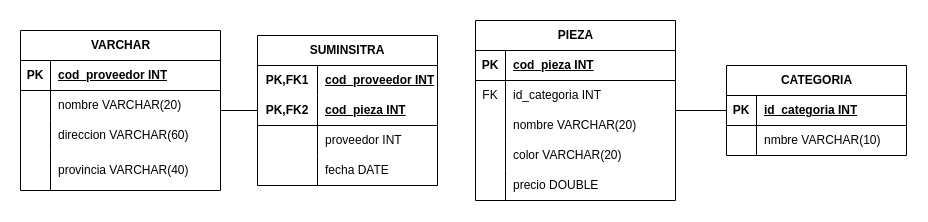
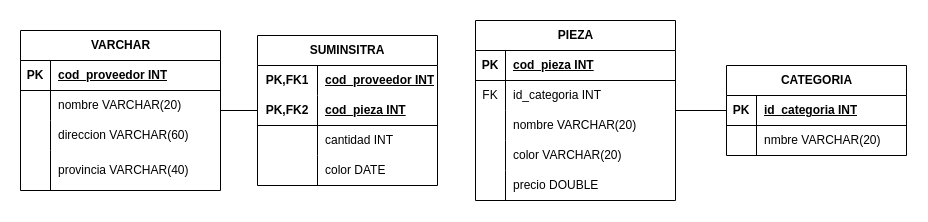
(368, 141) -> (363, 141)
(820, 141) -> (820, 141)
(358, 171) -> (356, 171)
